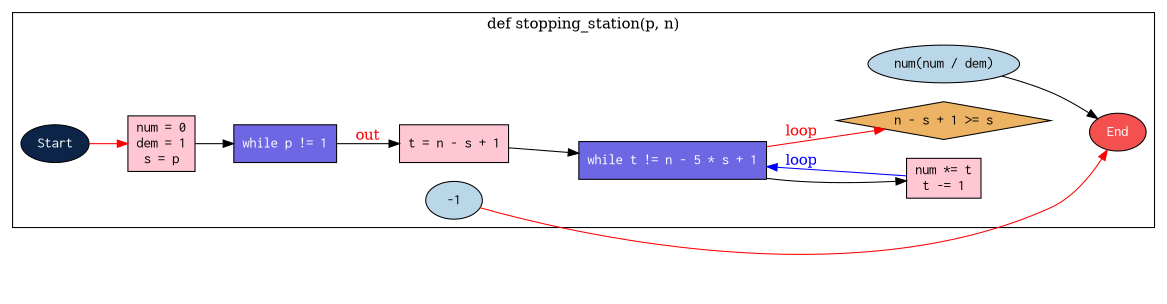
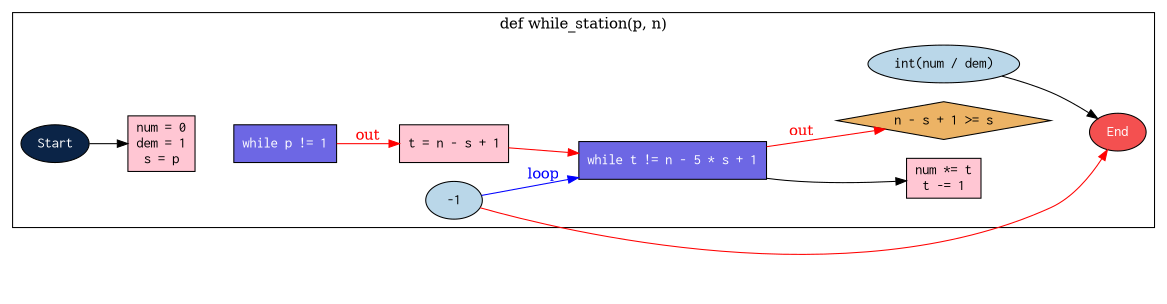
(584, 25) -> (584, 25)
(944, 64) -> (944, 64)
(802, 132) -> (802, 132)
(103, 144) -> (103, 144)
(209, 144) -> none
(363, 144) -> (363, 144)
(538, 150) -> (538, 150)
(842, 172) -> (525, 187)
